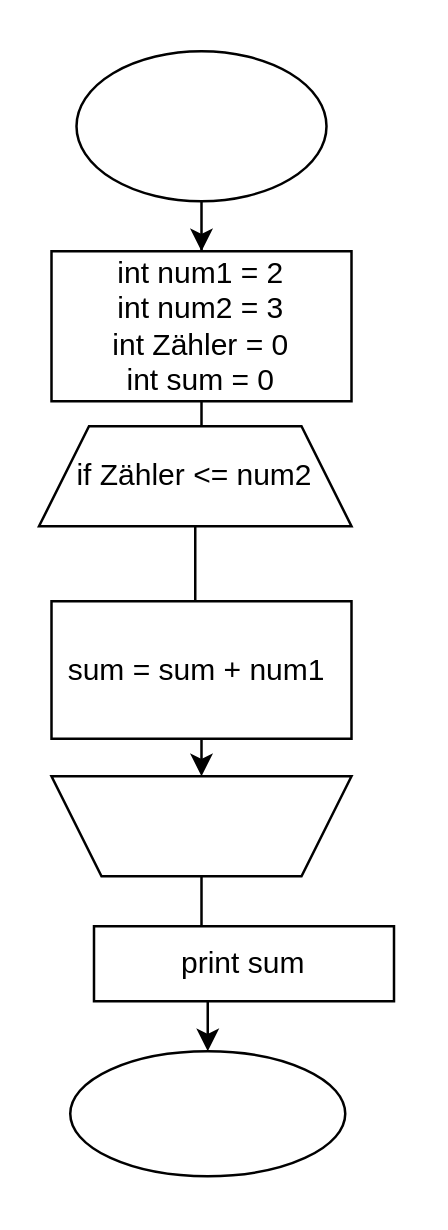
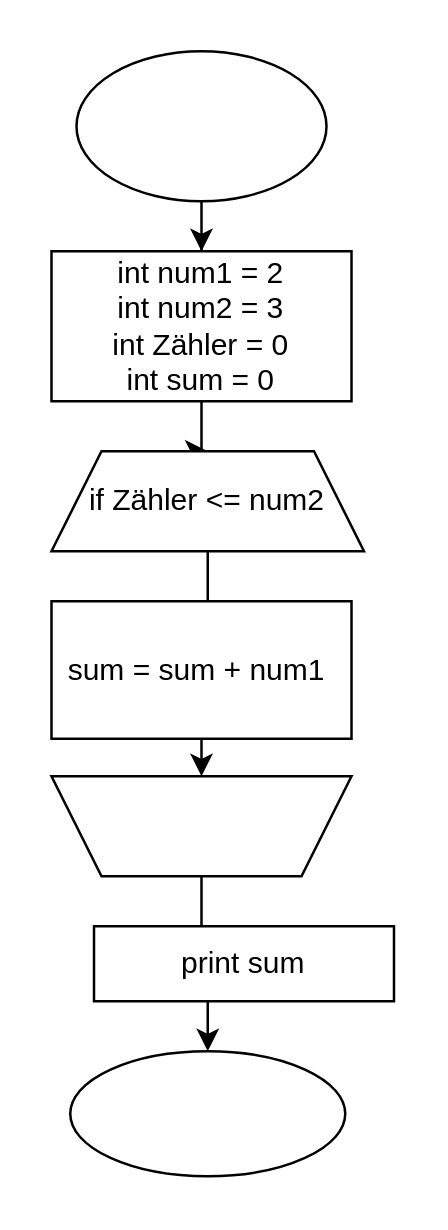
(195, 476) -> (208, 501)
